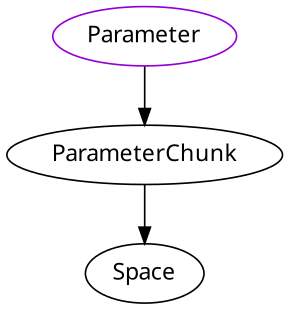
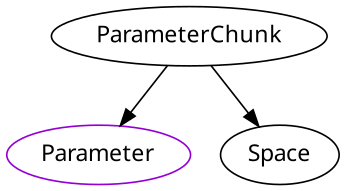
(145, 87) -> (149, 89)
